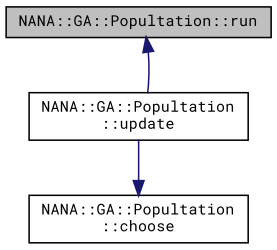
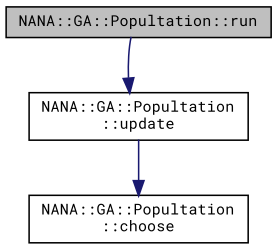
(149, 73) -> (129, 57)
